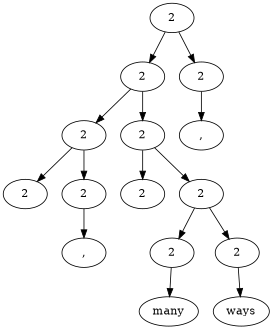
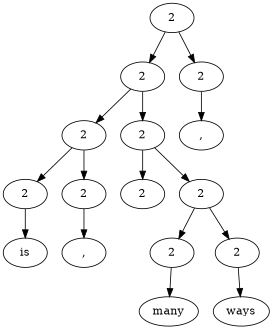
none -> (25, 253)
